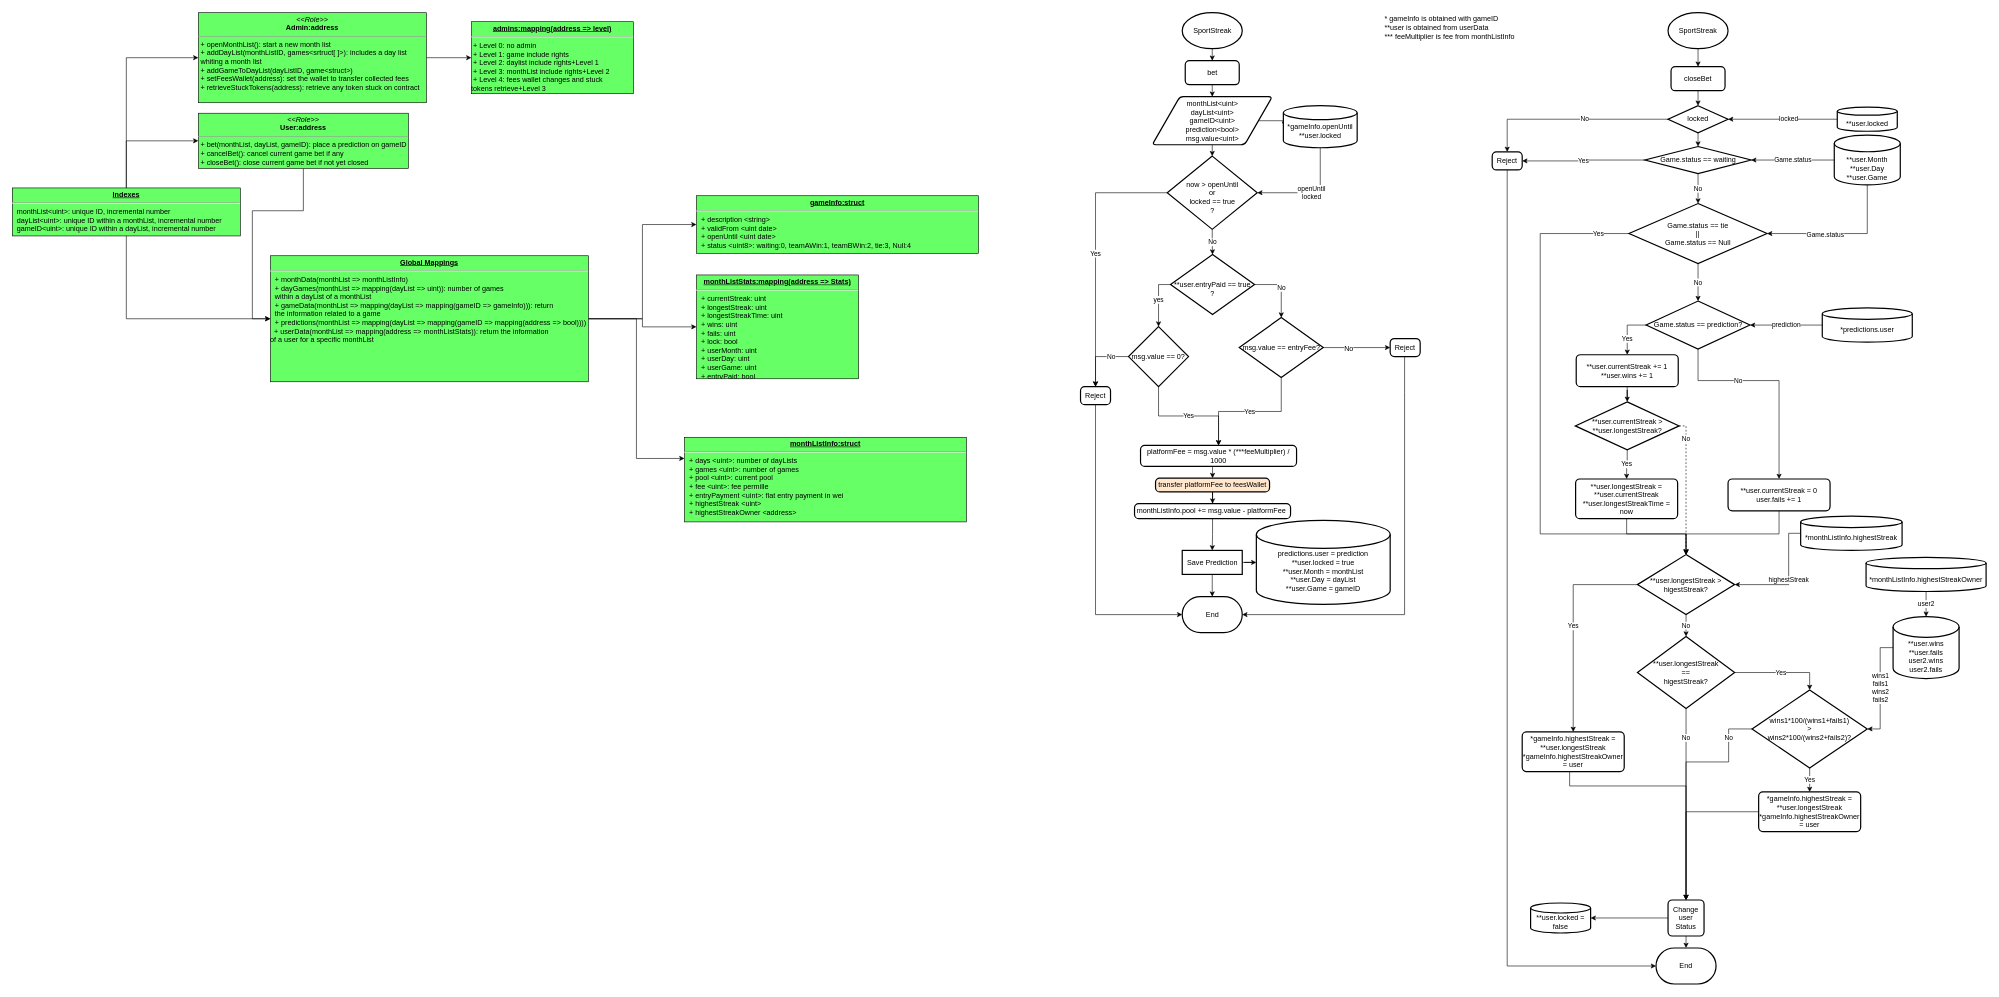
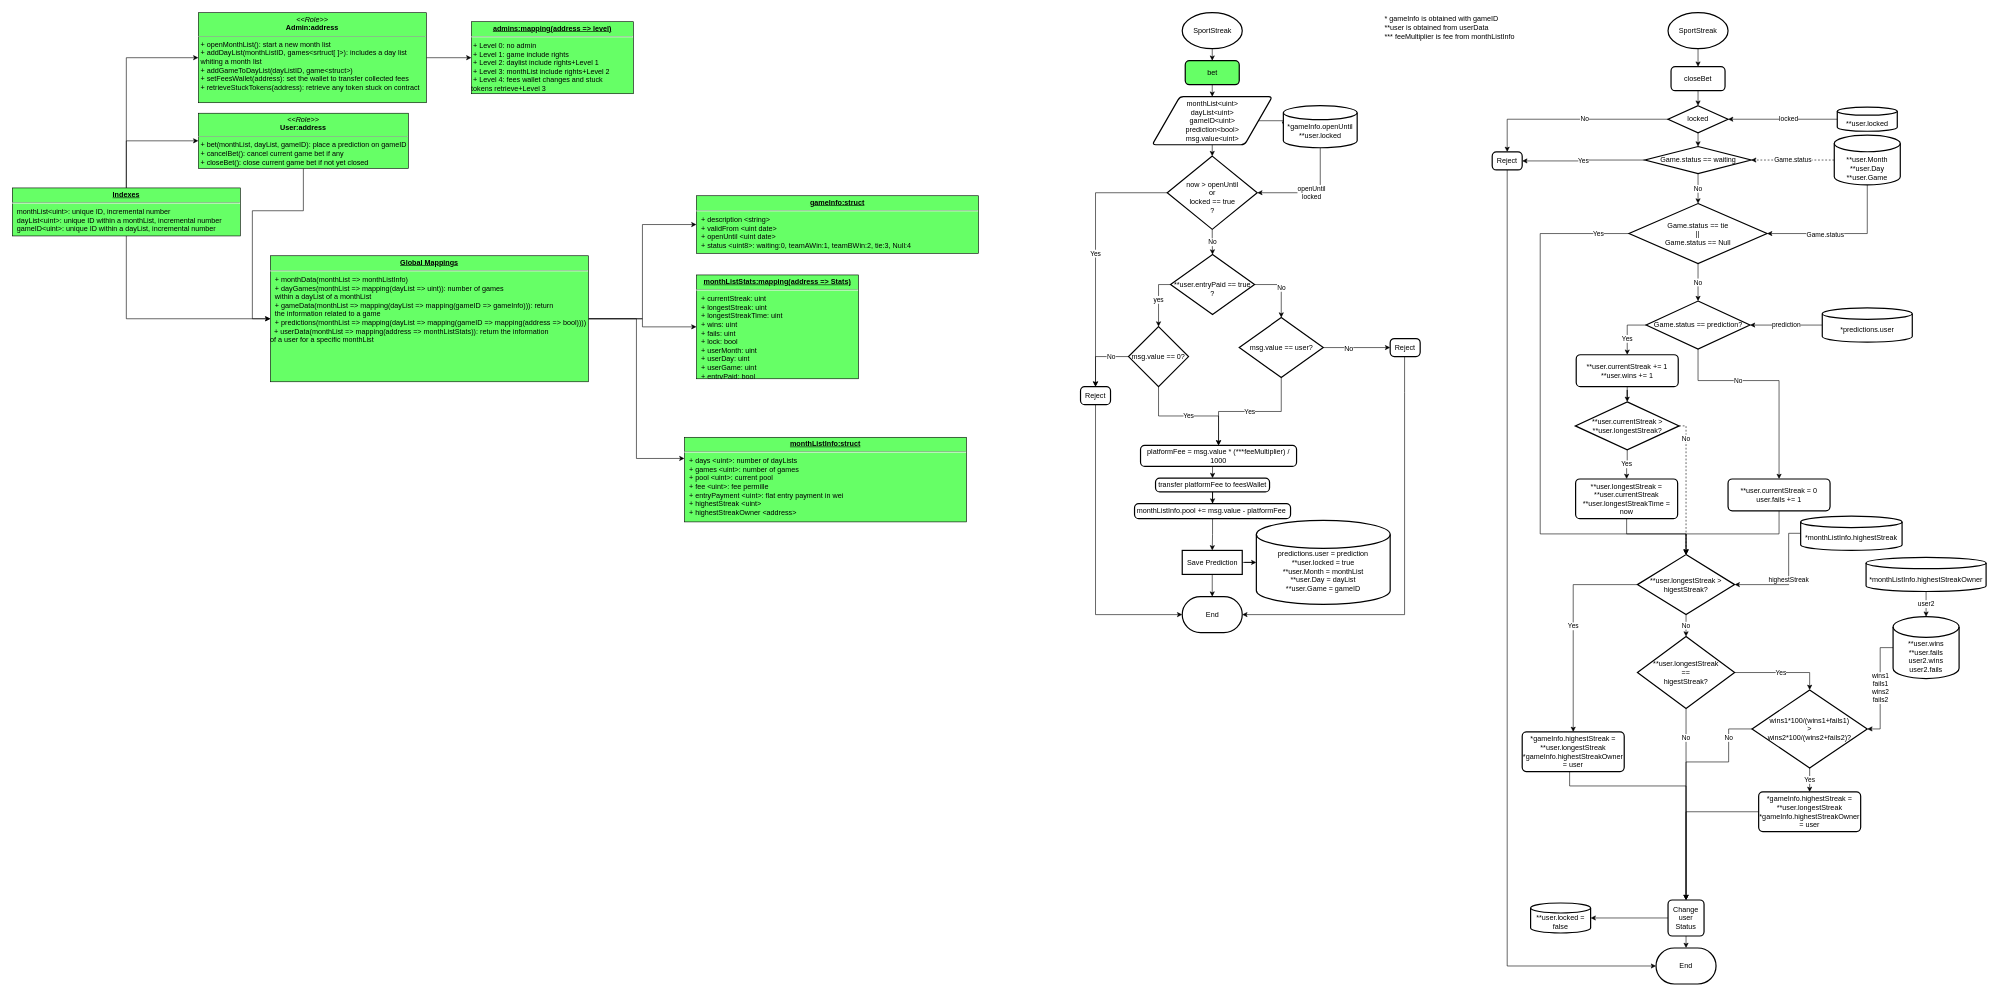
(1212, 73) -> (1212, 73)
(1822, 160) -> (1822, 160)
(1281, 348) -> (1281, 348)
(1212, 485) -> (1212, 485)
